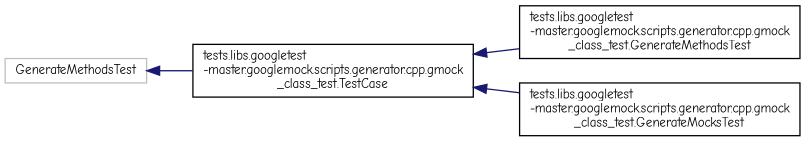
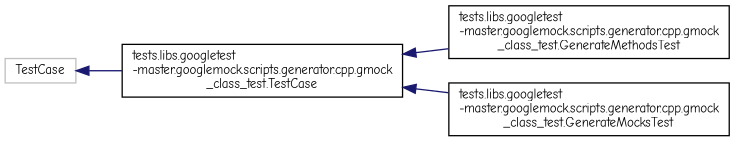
(76, 71) -> (41, 71)
